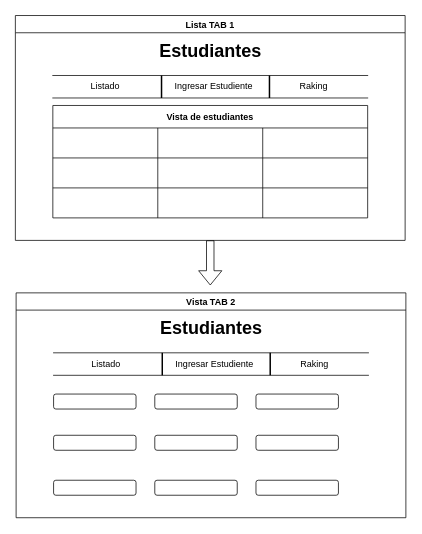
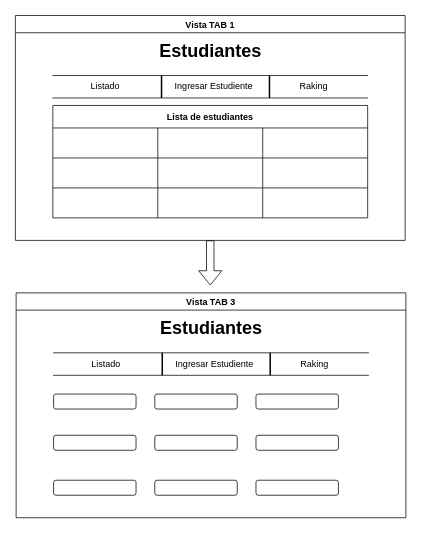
(210, 24) -> (210, 24)
(210, 117) -> (210, 117)
(211, 302) -> (211, 302)
